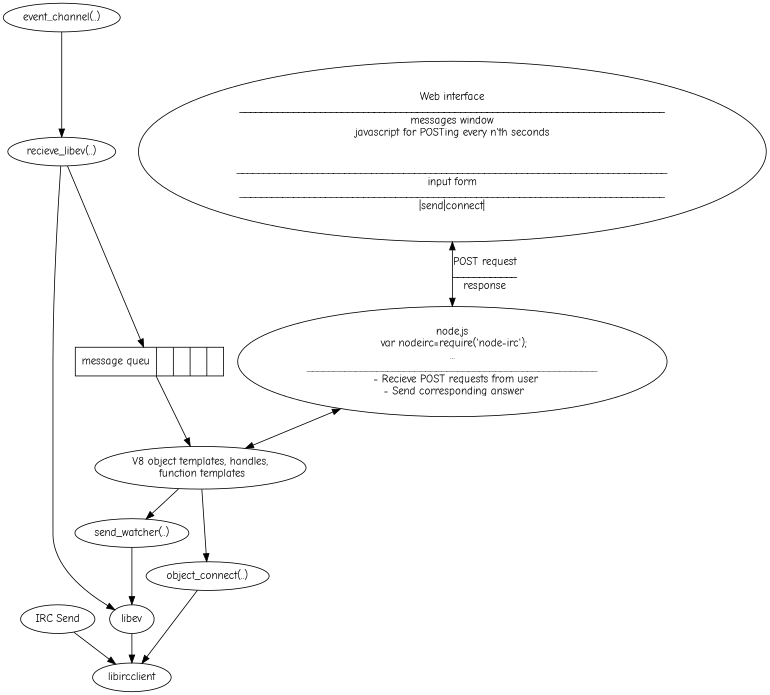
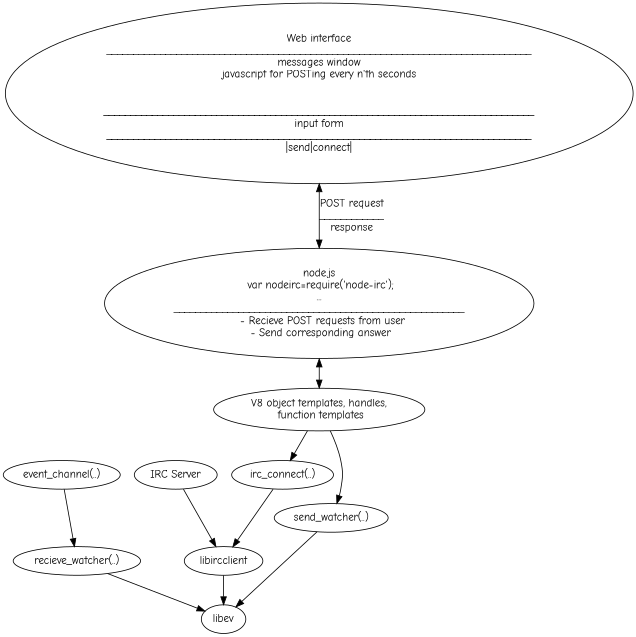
(62, 152) -> (77, 561)
(149, 362) -> none
(208, 576) -> (283, 475)
(58, 619) -> (176, 475)
(132, 644) -> (224, 586)
